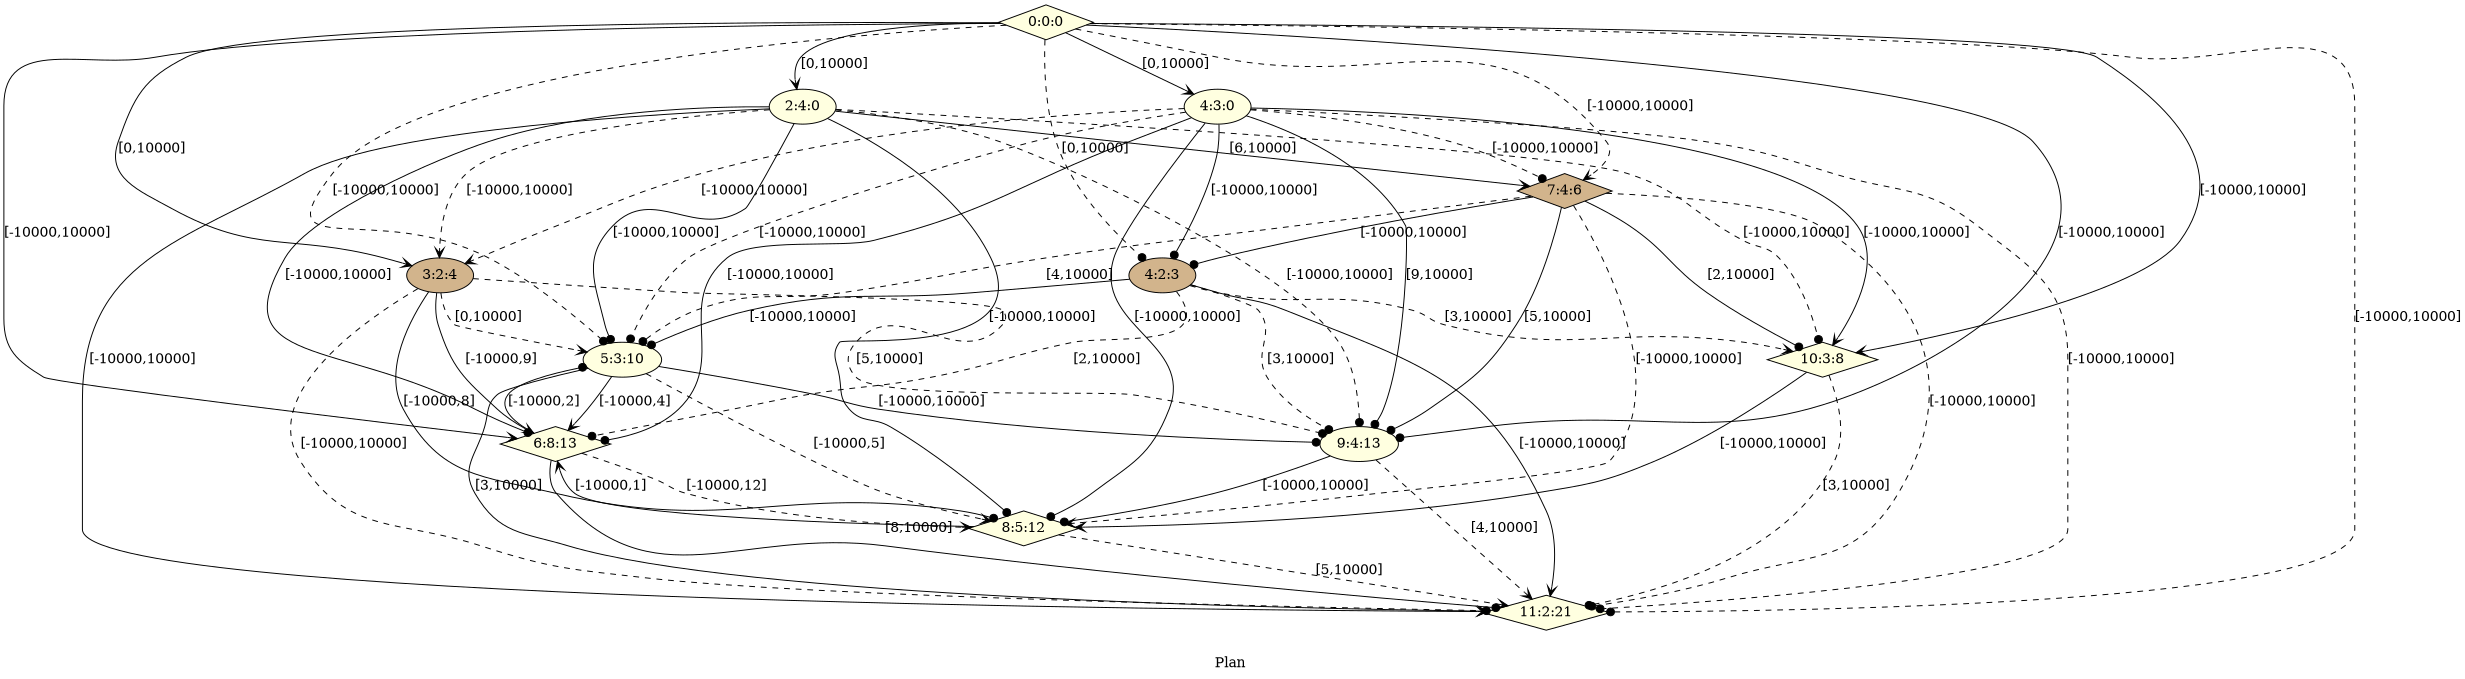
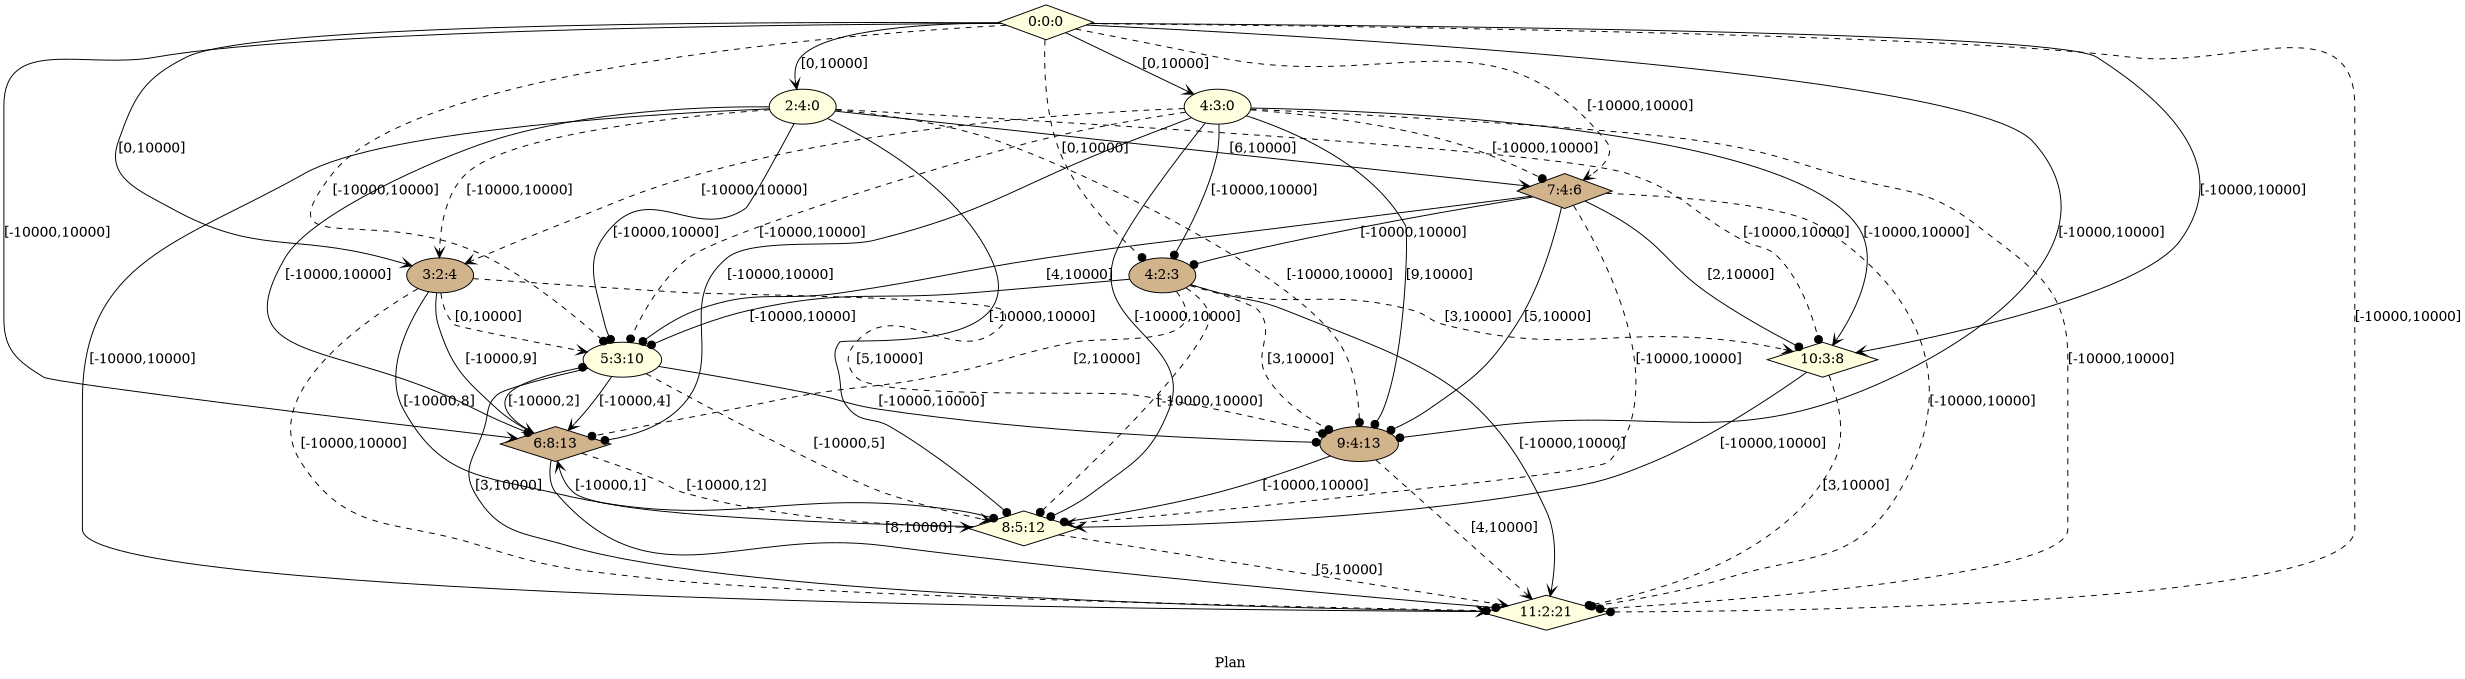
(1084, 252) -> (1084, 252)
none -> (1148, 405)
(555, 444) -> (555, 444)
(1359, 444) -> (1359, 444)
